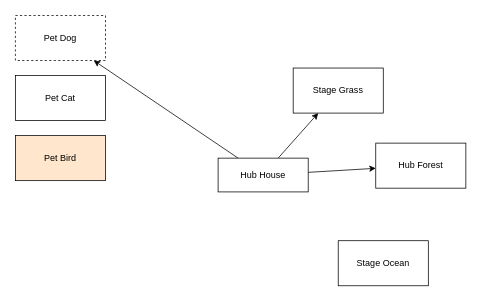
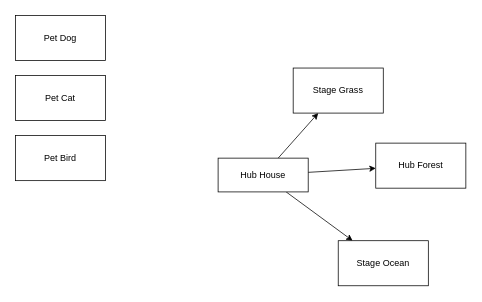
(60, 38) -> (60, 38)
(167, 110) -> (317, 214)
(60, 158) -> (60, 158)
